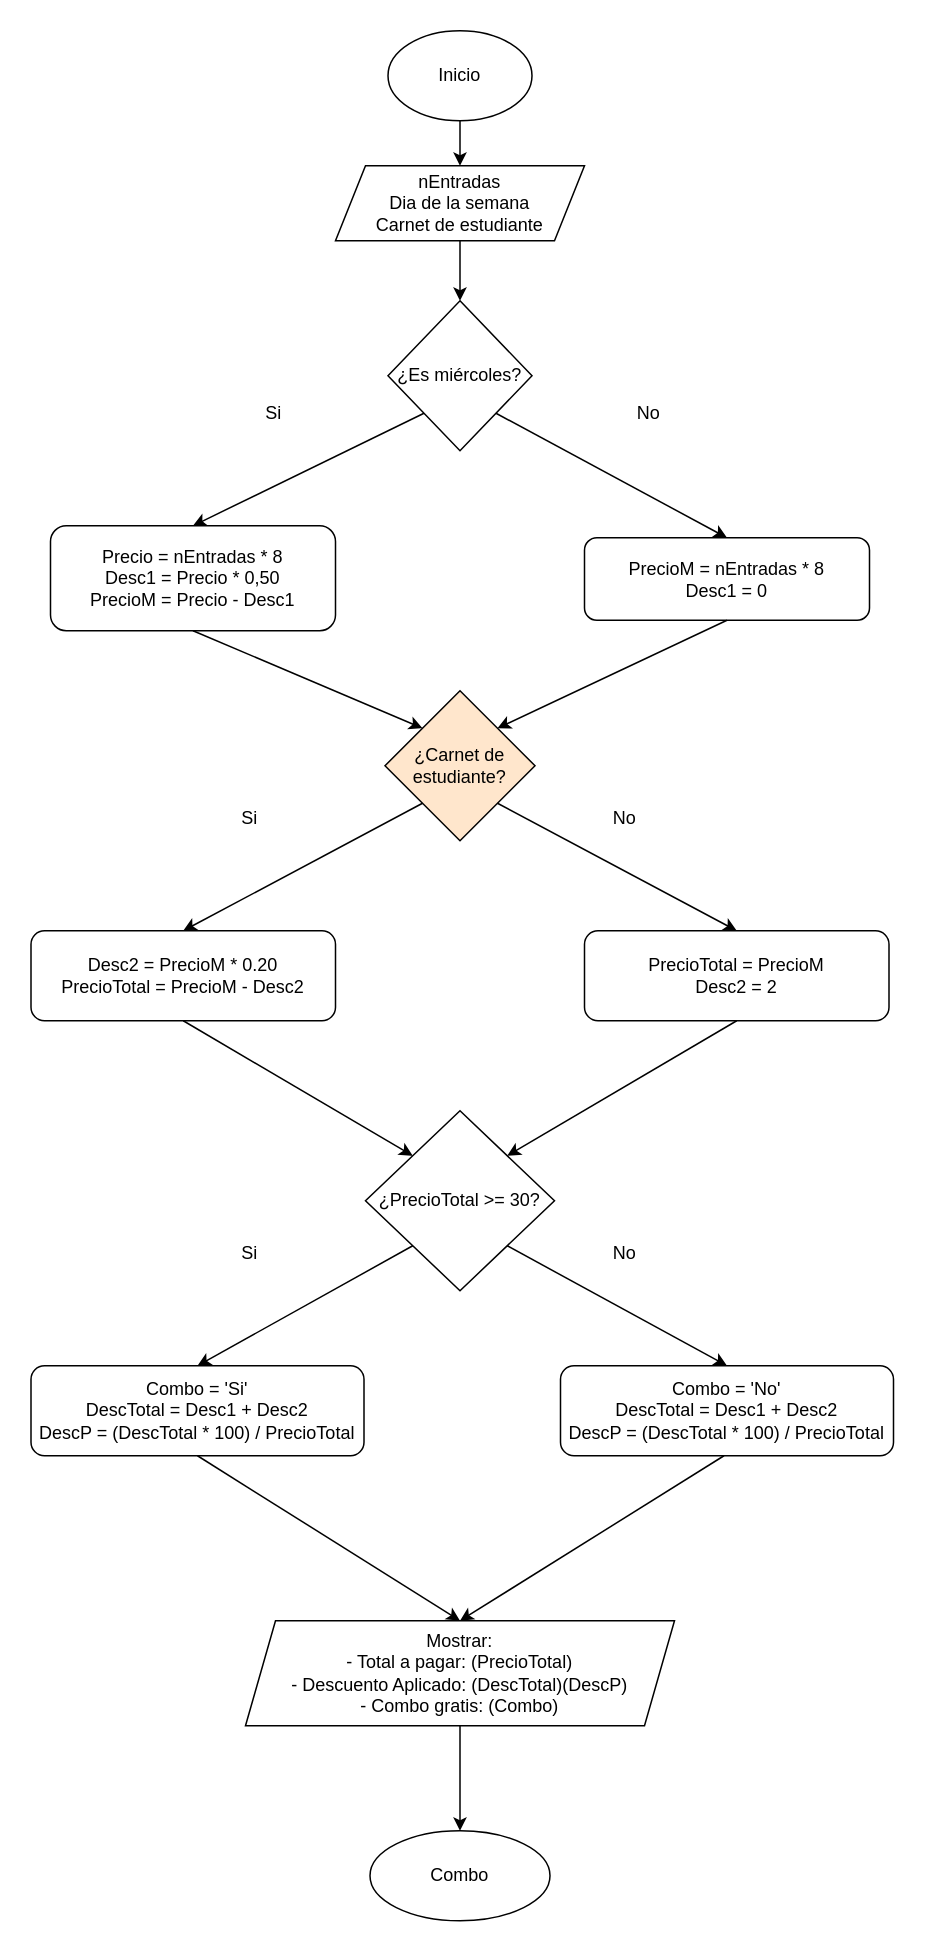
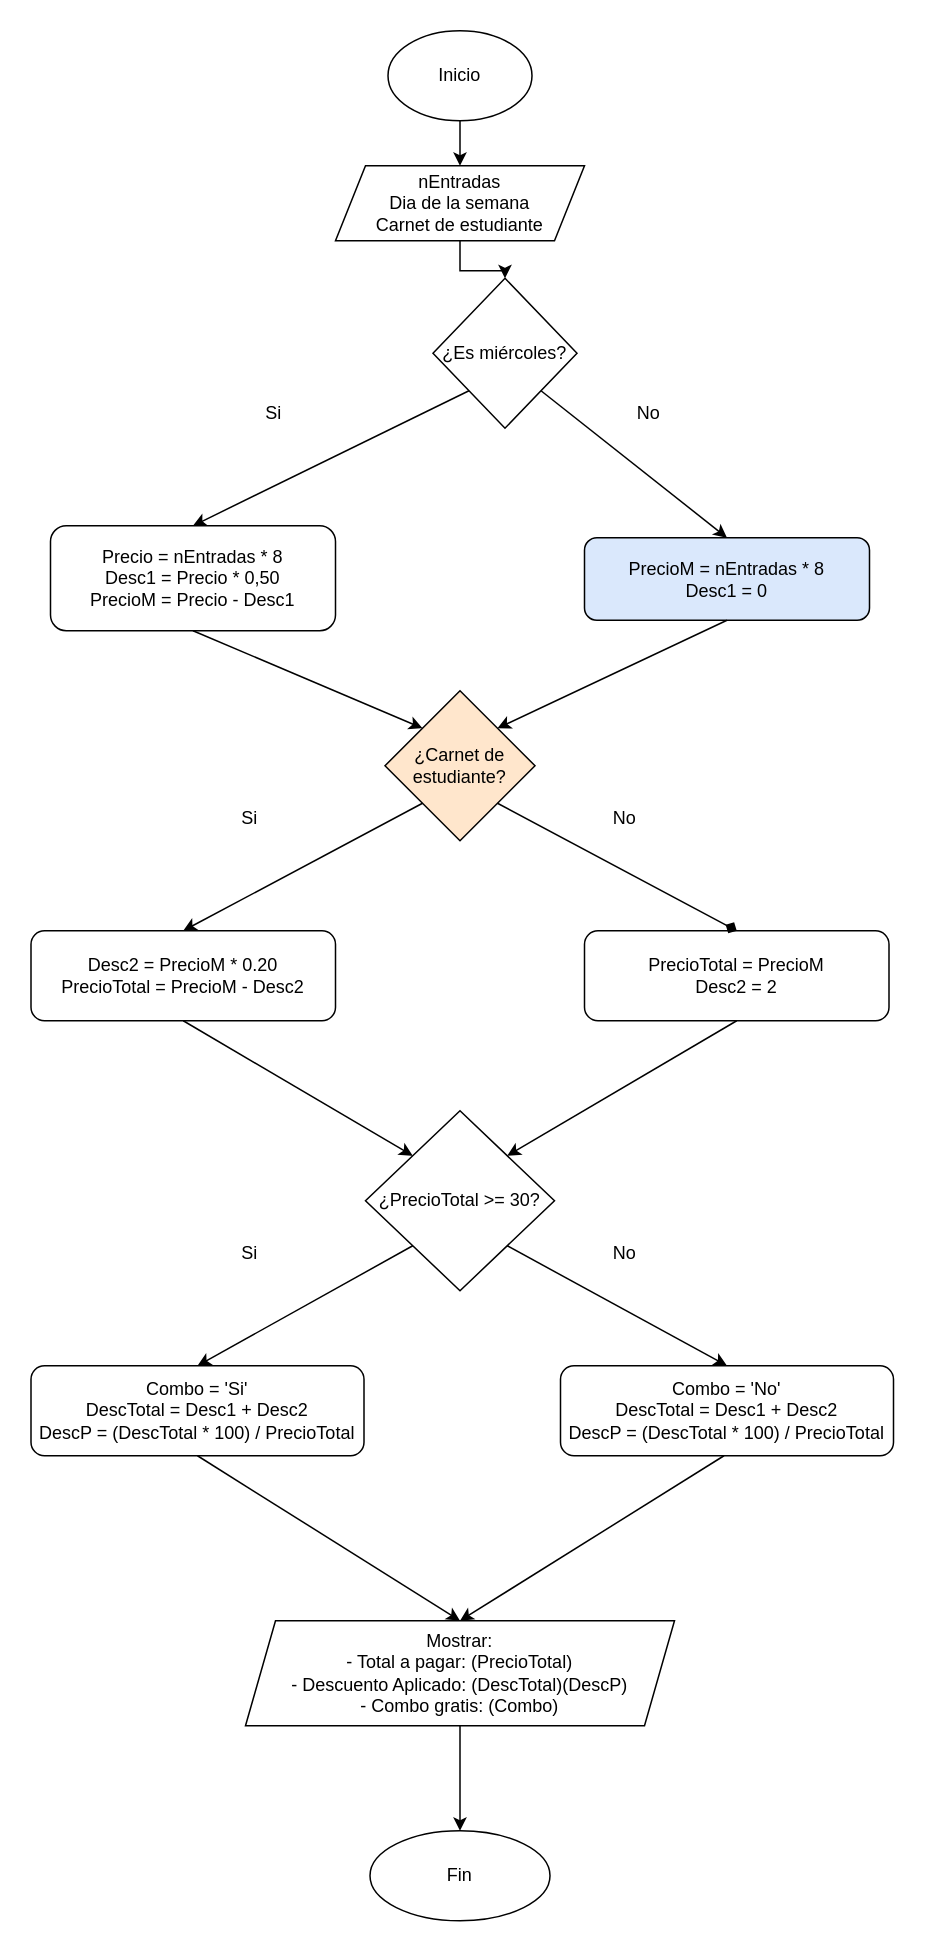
(460, 376) -> (505, 353)
(727, 579) -> (727, 579)
(726, 925) -> (725, 925)
(460, 1876) -> (460, 1876)
